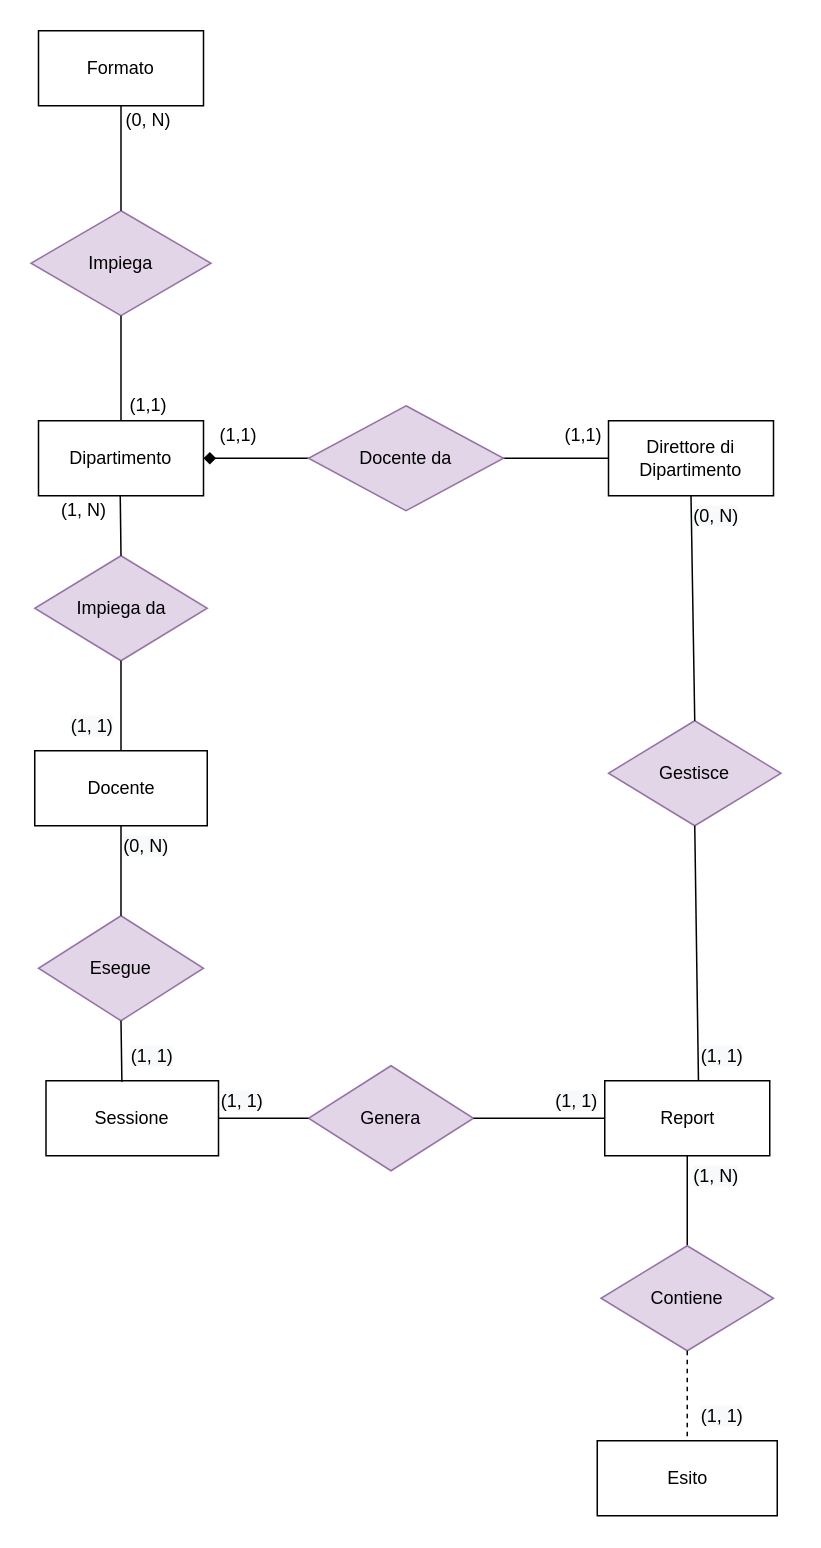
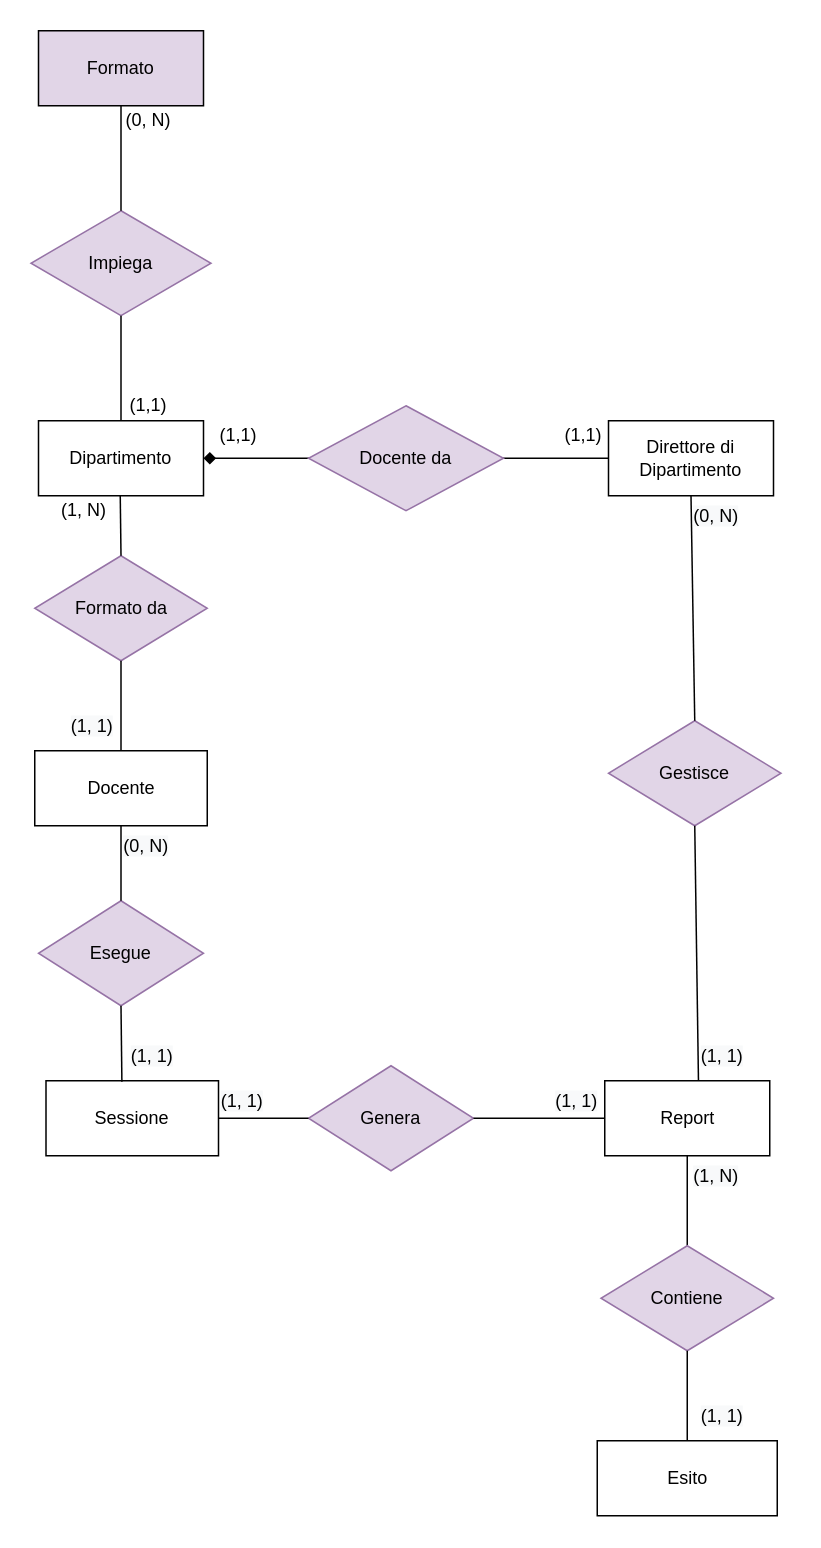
(121, 68) -> (121, 68)
(122, 608) -> (122, 608)
(121, 968) -> (121, 953)
(687, 1397) -> (687, 1397)
